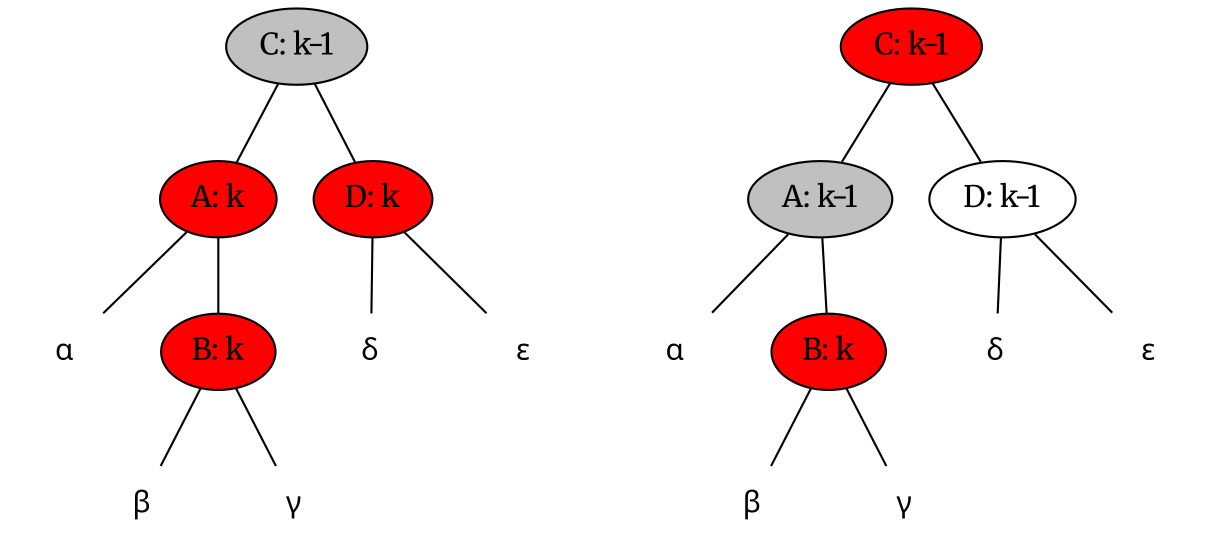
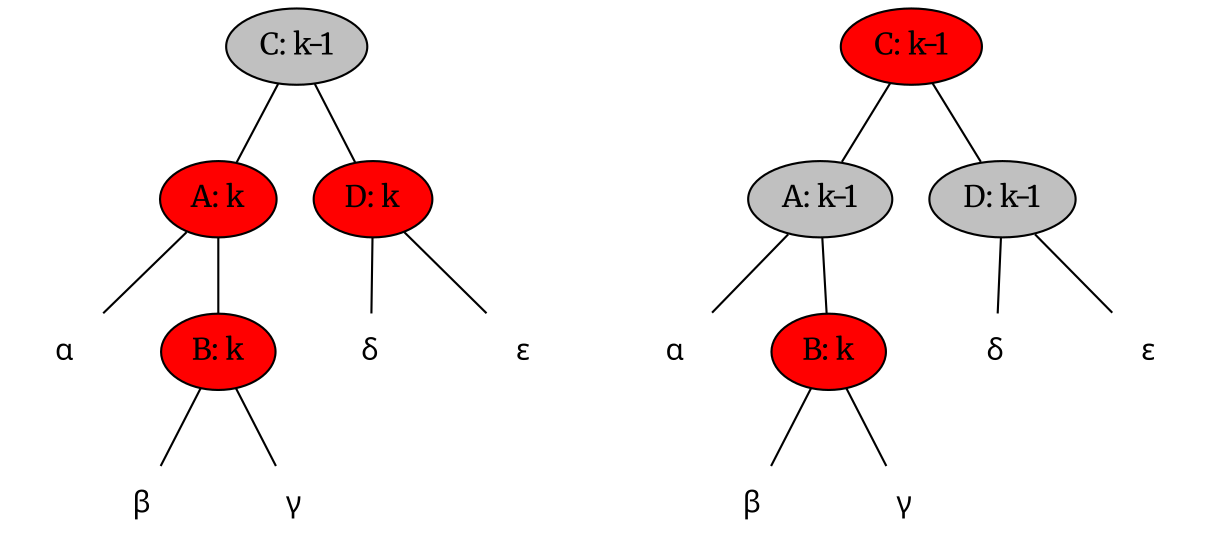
(1002, 199) -> (1002, 199)
